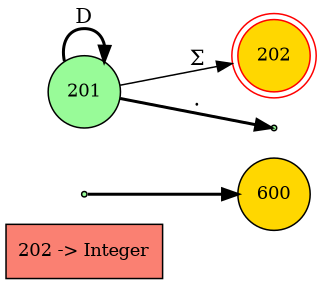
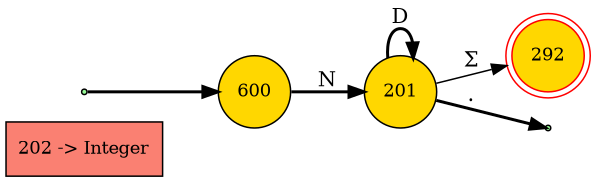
(274, 56) -> (548, 56)
(84, 92) -> (401, 92)
none -> (320, 92)
